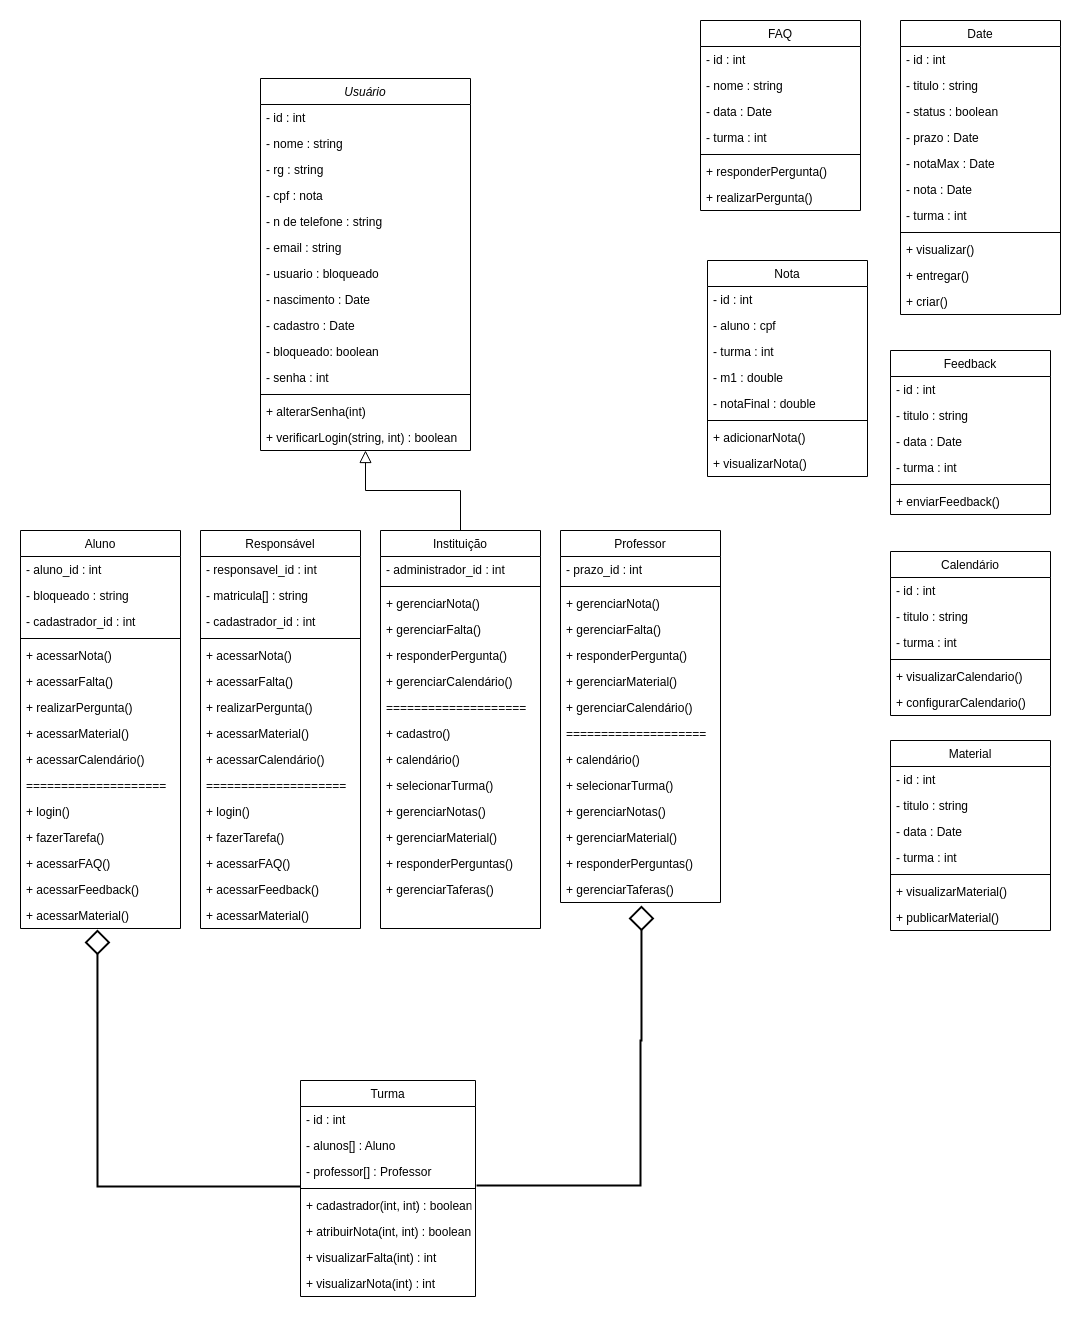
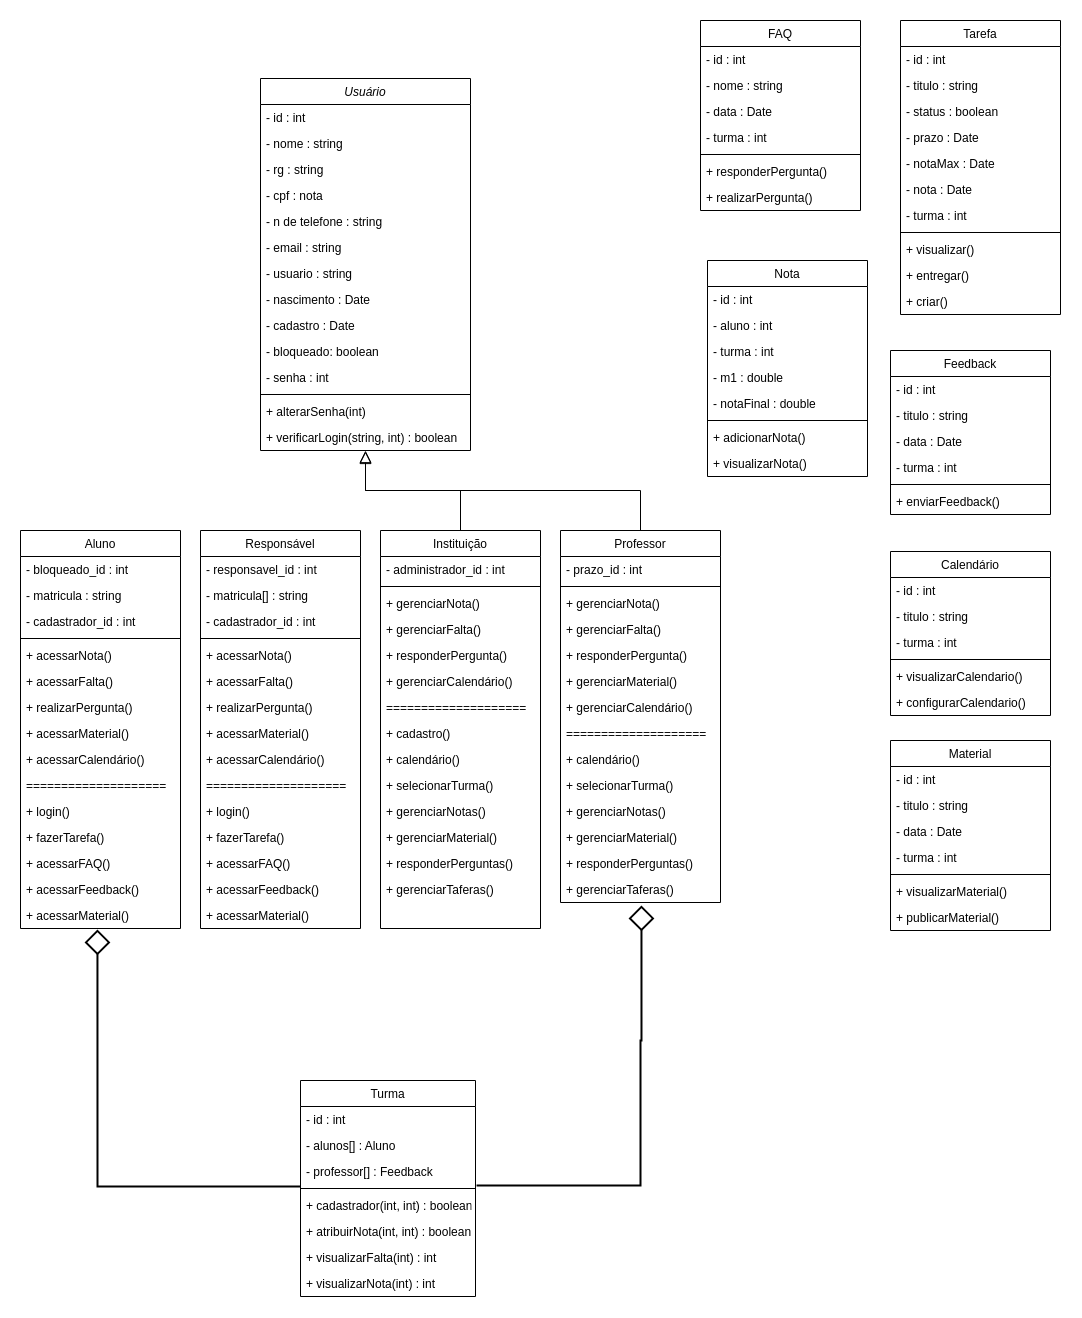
(980, 34) -> (980, 34)
(327, 274) -> (317, 274)
(749, 326) -> (747, 326)
none -> (572, 491)
(69, 570) -> (82, 570)
(84, 596) -> (82, 596)
(384, 1172) -> (380, 1172)
